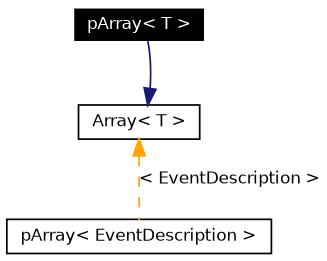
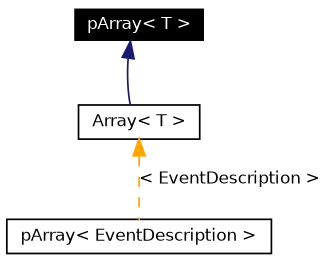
(150, 65) -> (128, 82)
